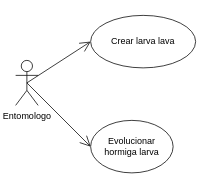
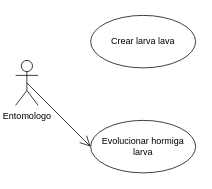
(64, 59) -> none
(132, 147) -> (143, 147)
